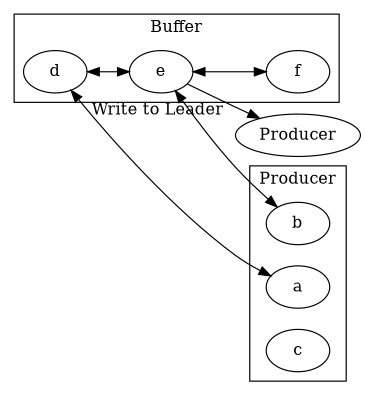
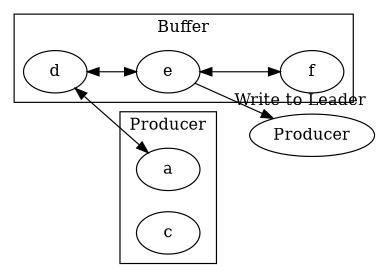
(298, 224) -> none
